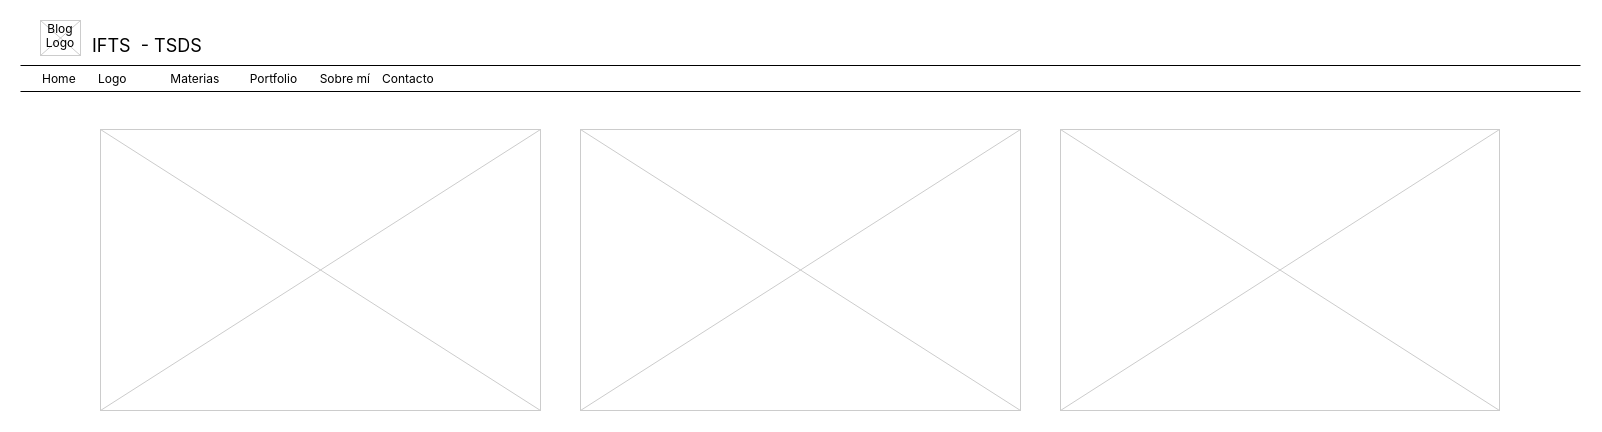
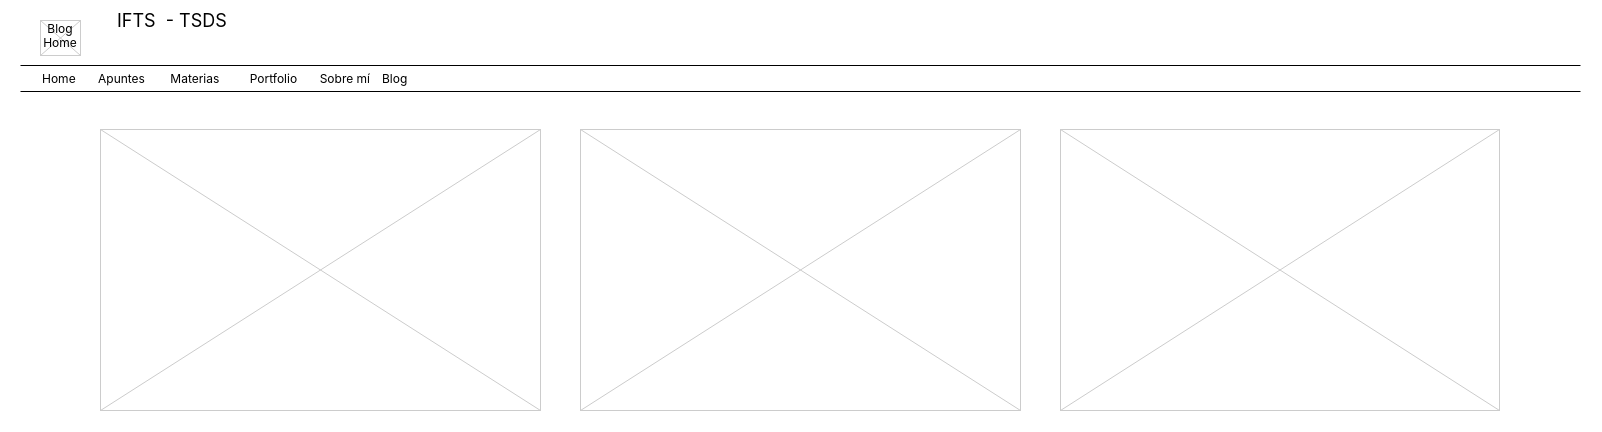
(60, 29) -> (60, 29)
(206, 44) -> (231, 19)
(111, 79) -> (122, 79)
(409, 79) -> (394, 79)
